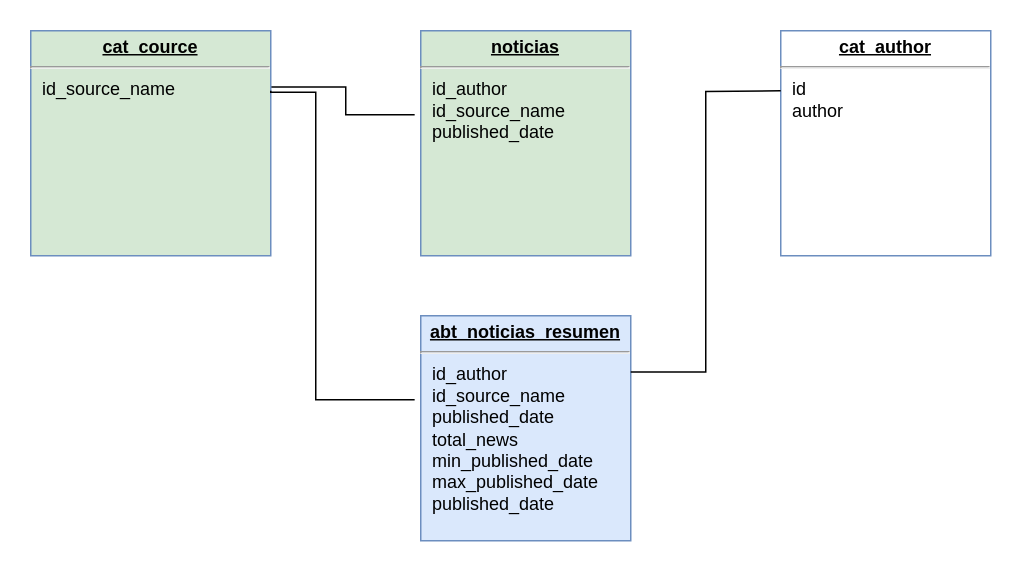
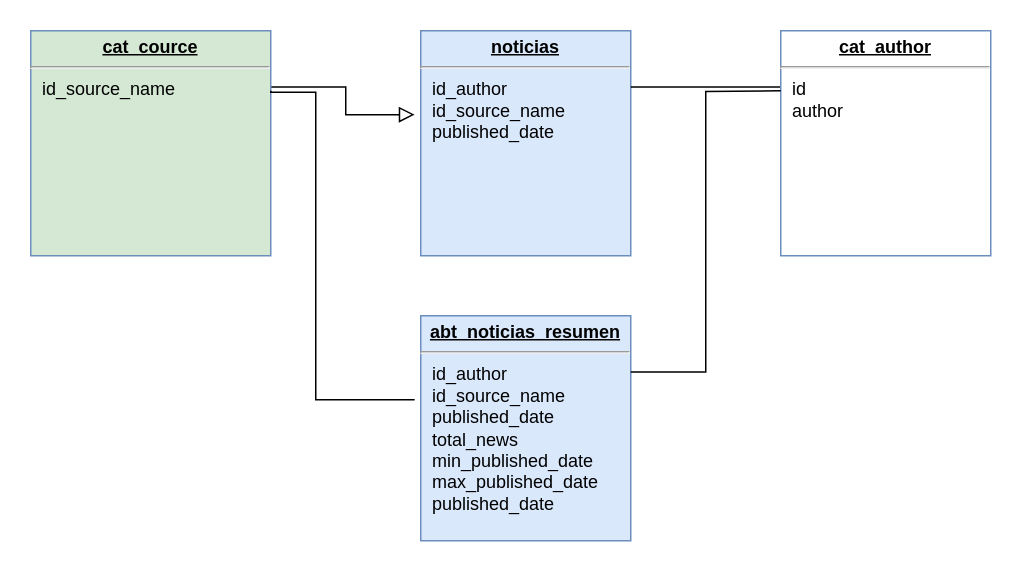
none -> (706, 87)
(405, 115) -> (398, 115)
(526, 143) -> (526, 143)
